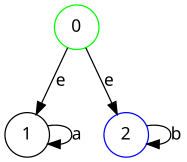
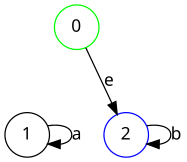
(55, 75) -> none
